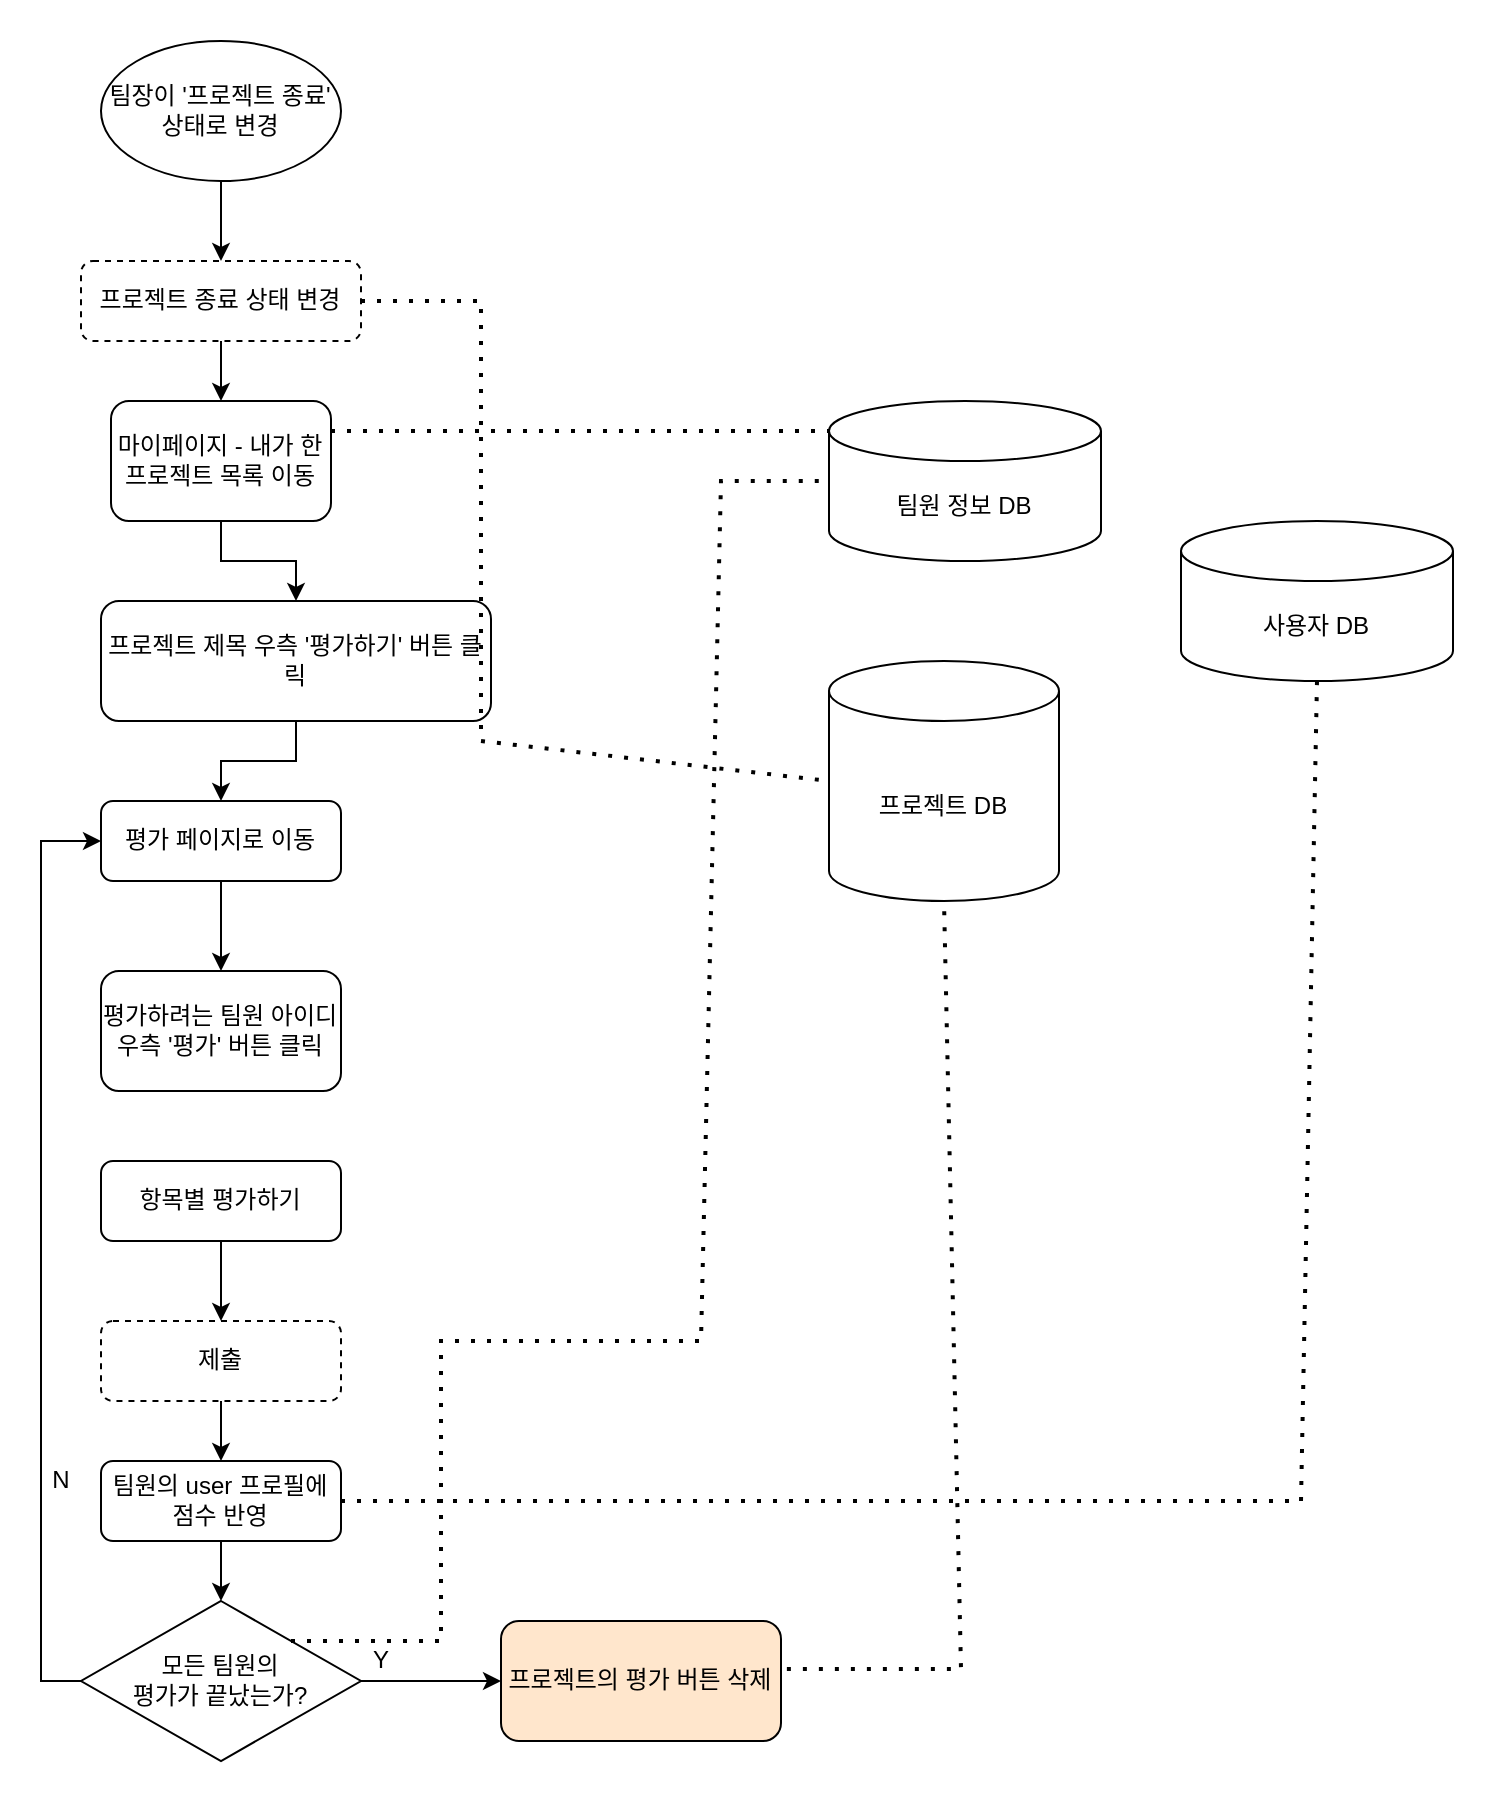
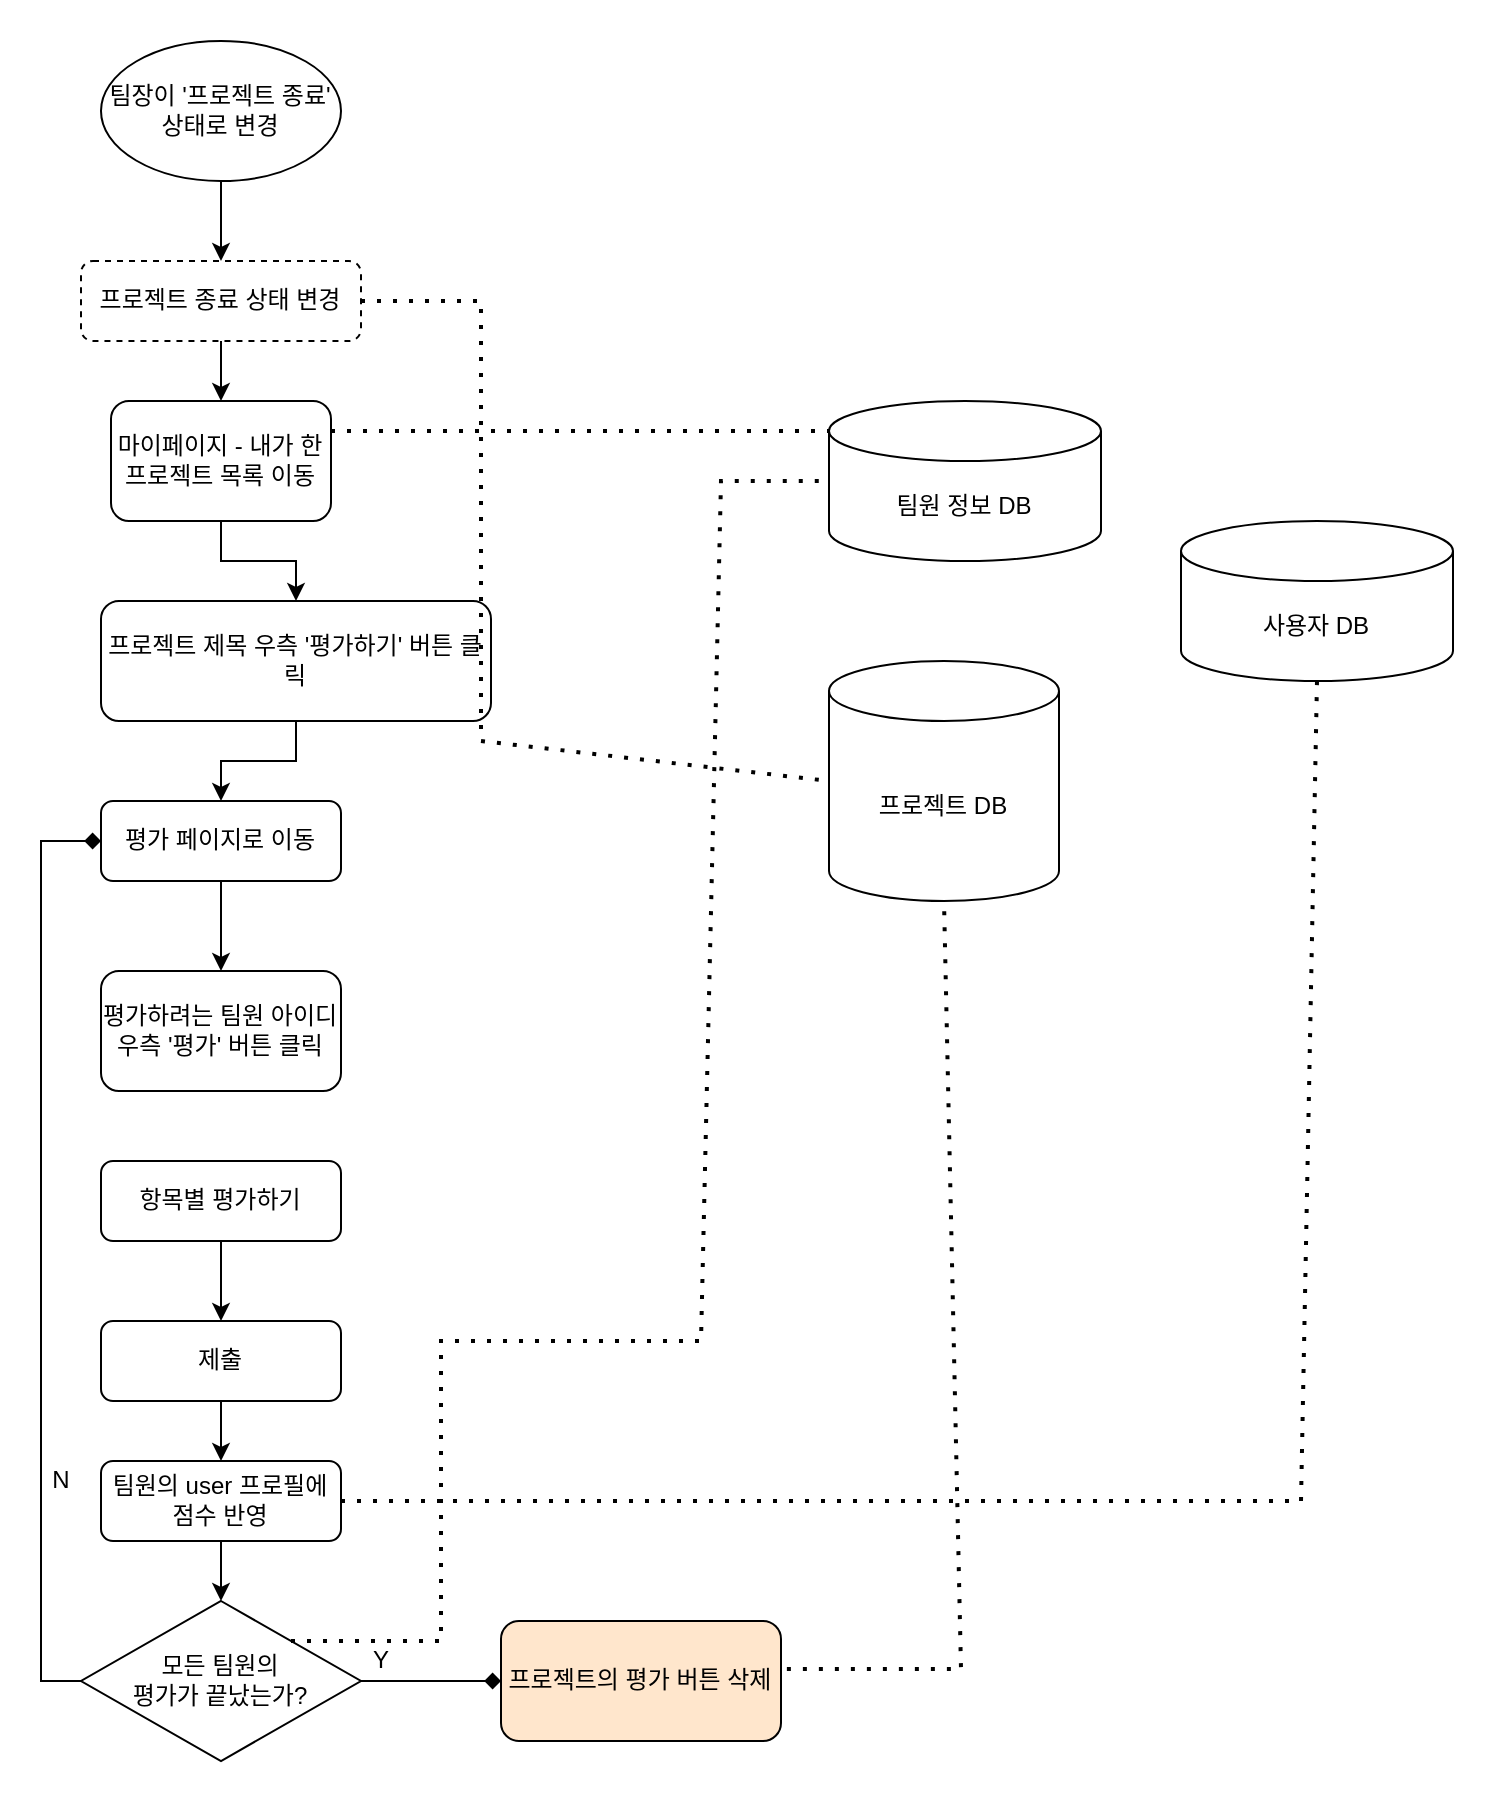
(85, 841) -> (84, 841)
(221, 1361) -> (221, 1361)
(485, 1681) -> (484, 1681)
